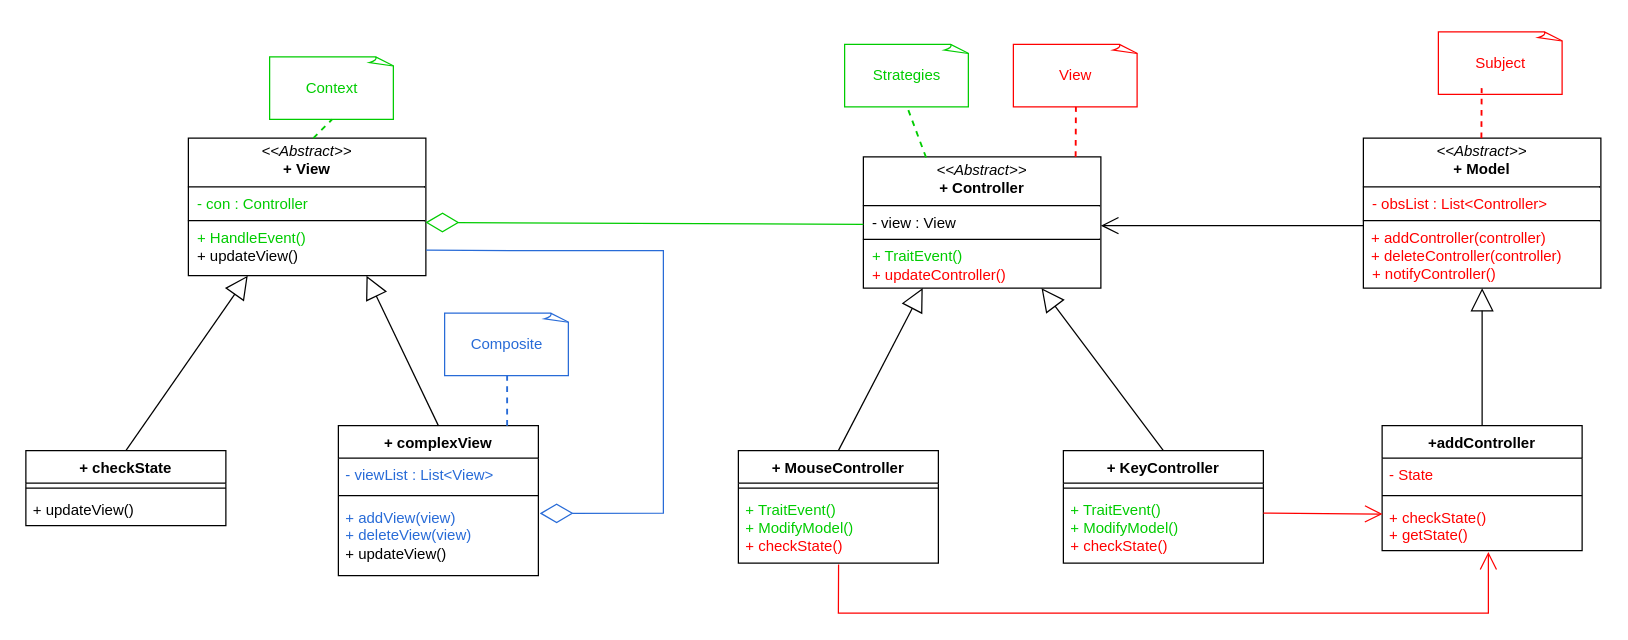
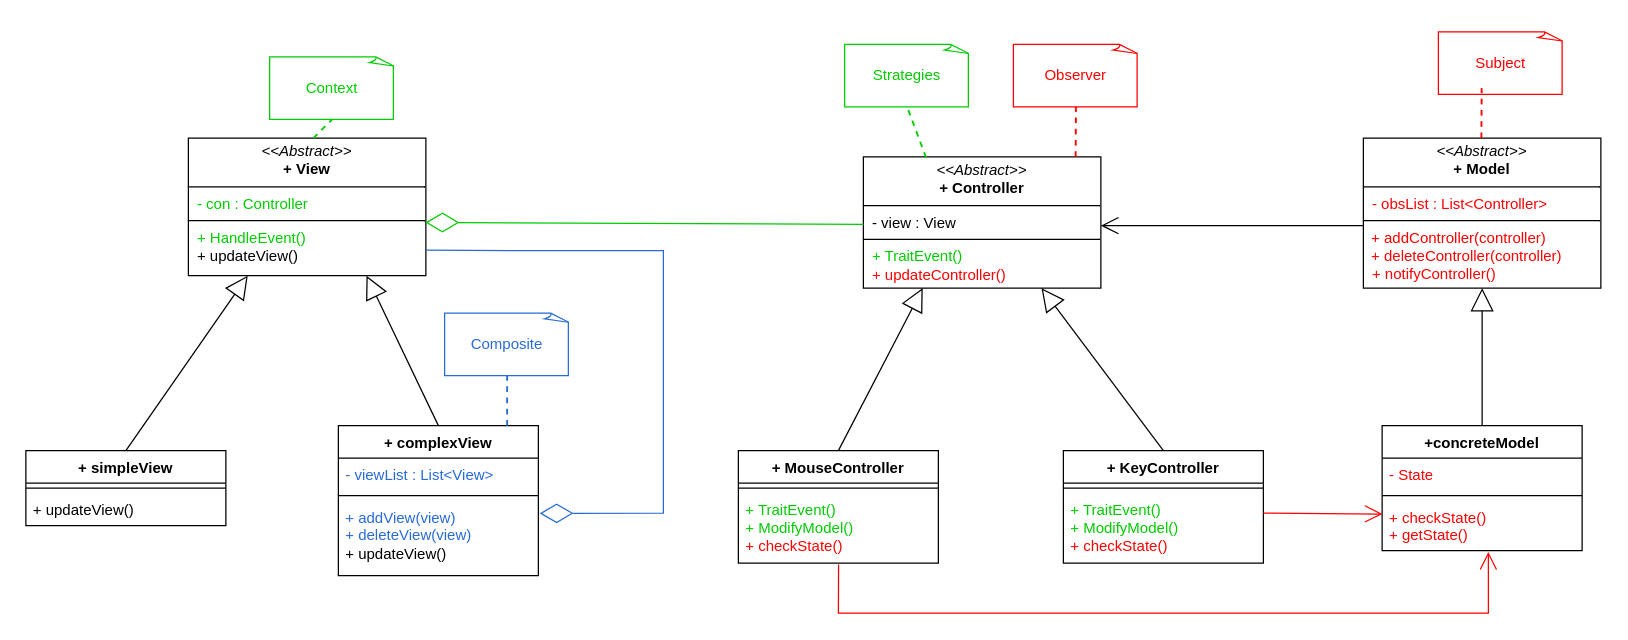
(1076, 76) -> (1076, 76)
(1482, 443) -> (1482, 443)
(126, 468) -> (126, 468)
